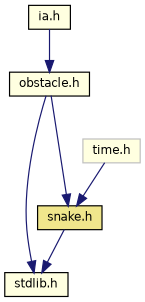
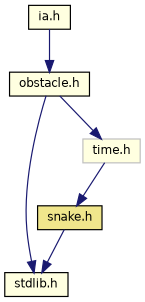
(59, 145) -> (76, 113)
